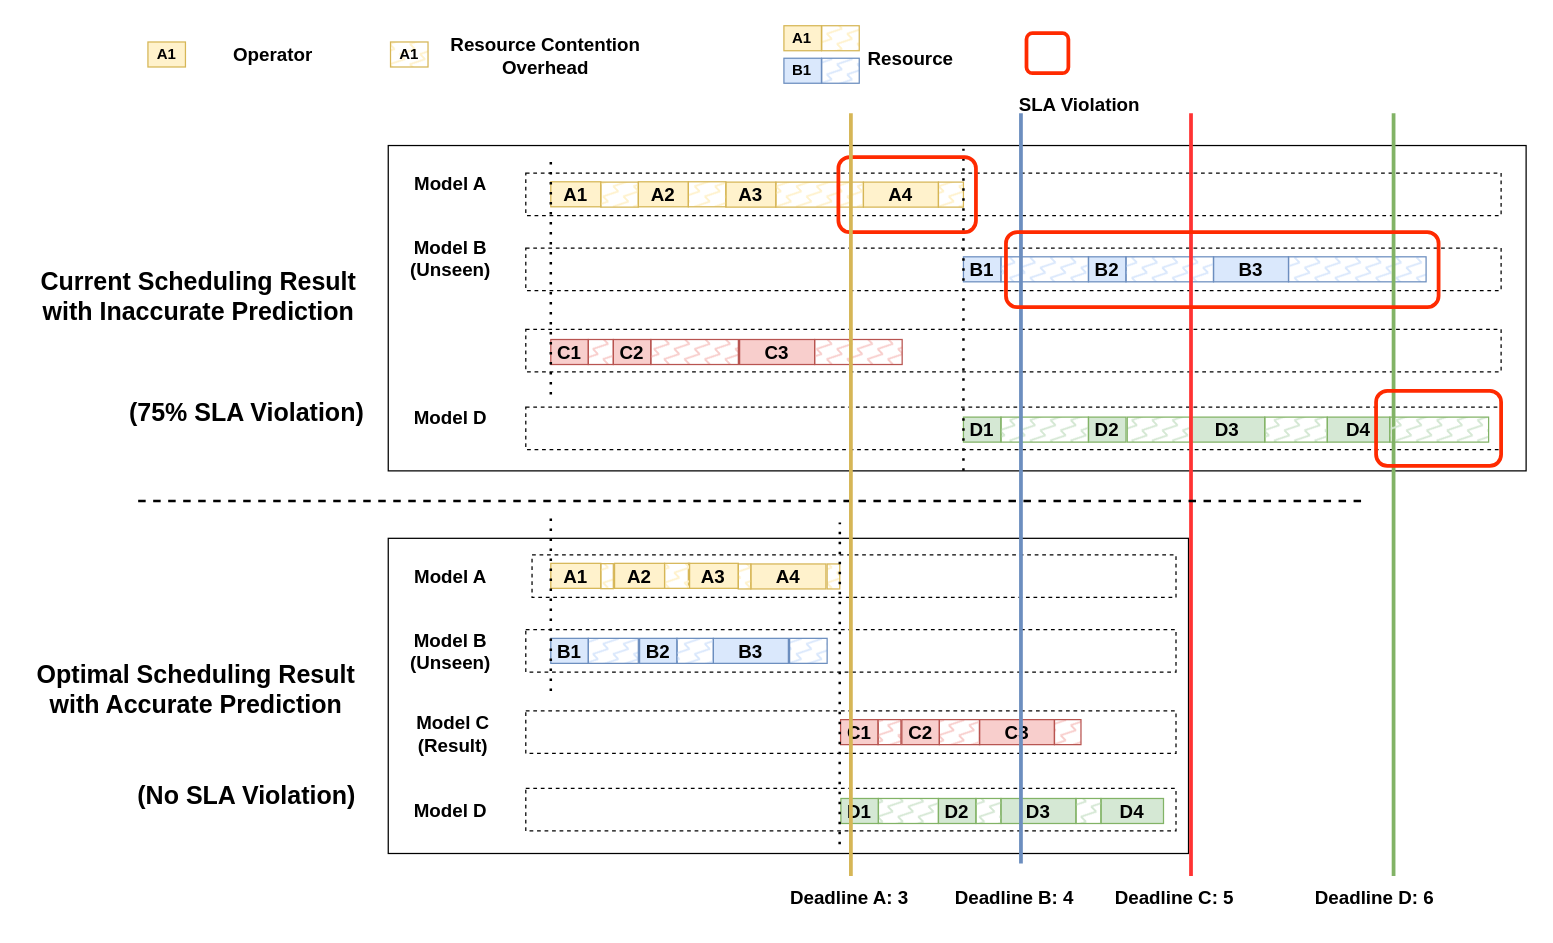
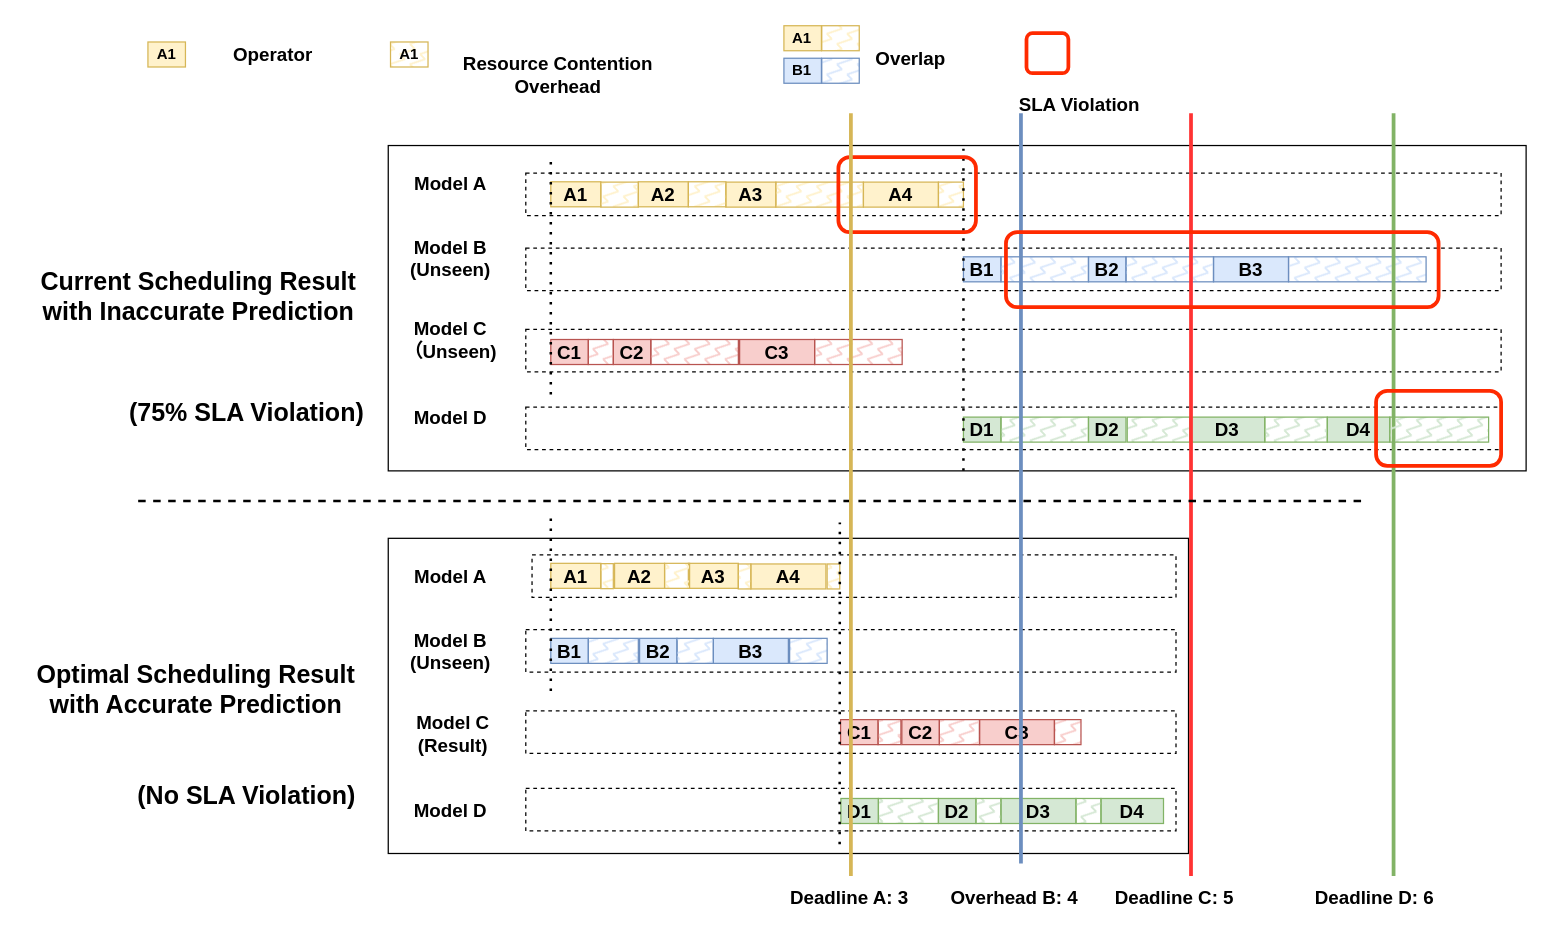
(545, 56) -> (558, 74)
(911, 58) -> (911, 58)
none -> (451, 339)
(1014, 897) -> (1014, 897)
